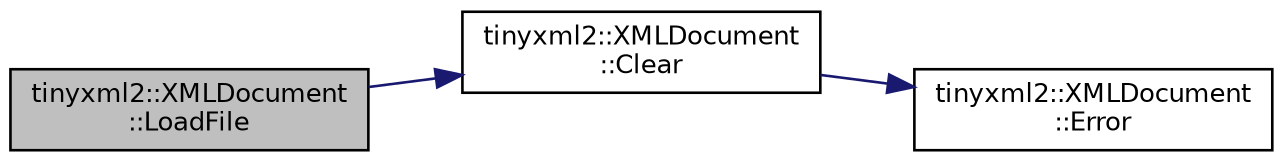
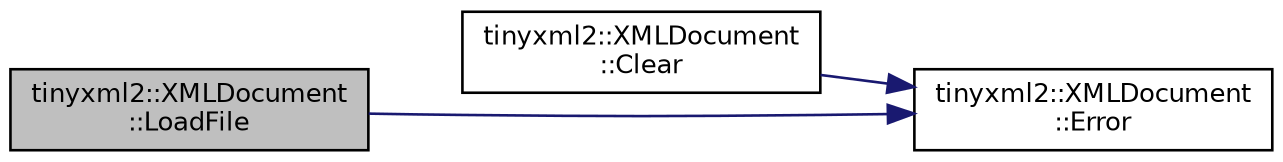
(402, 83) -> (628, 116)
